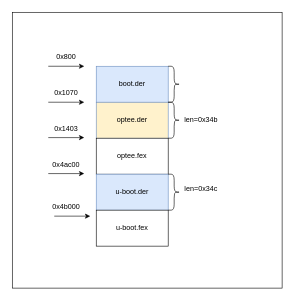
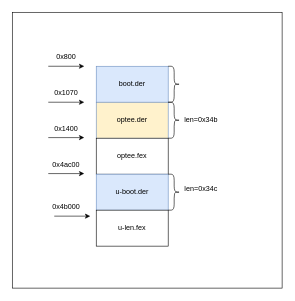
(66, 129) -> (66, 129)
(132, 228) -> (132, 228)
